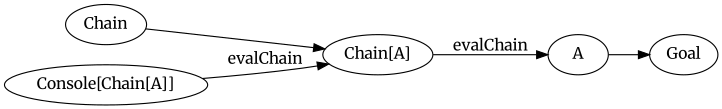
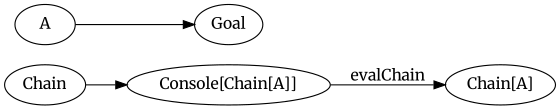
(230, 38) -> (101, 85)
(485, 55) -> none
